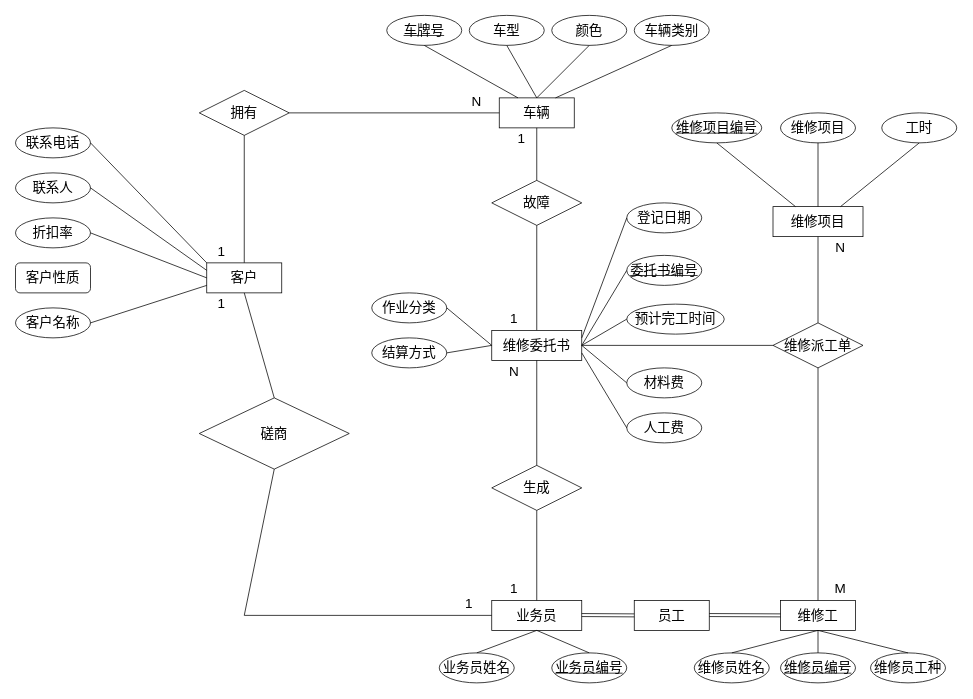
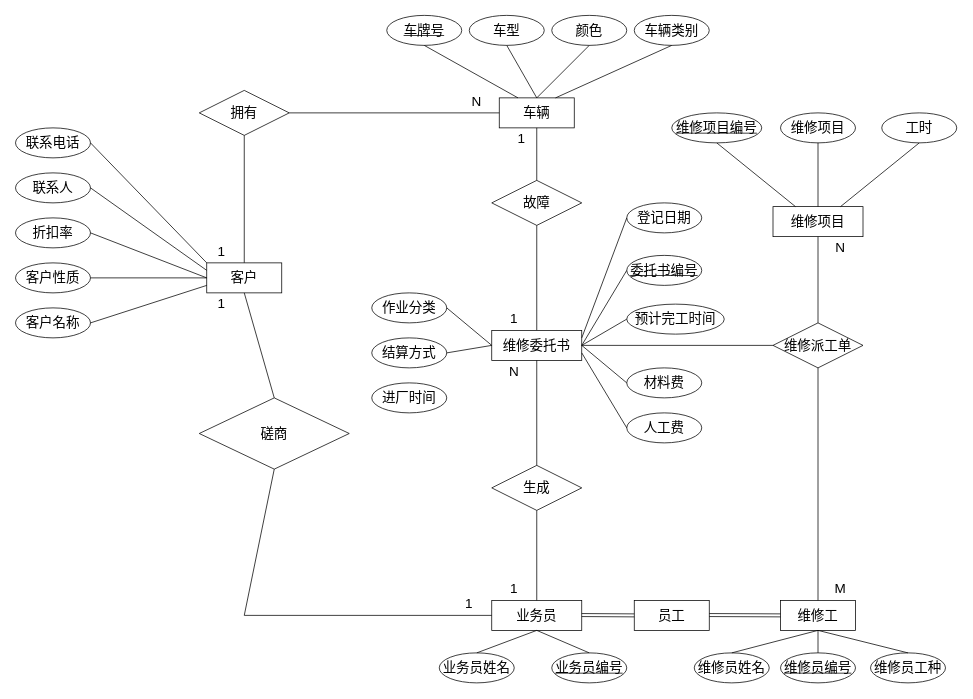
(53, 278) -> (53, 278)
none -> (149, 278)
none -> (409, 398)
